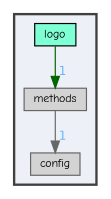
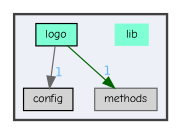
none -> (132, 35)
(55, 126) -> (53, 61)
(55, 164) -> (48, 99)
